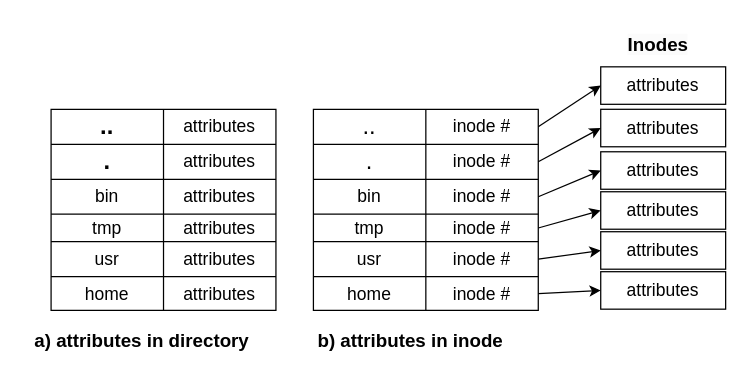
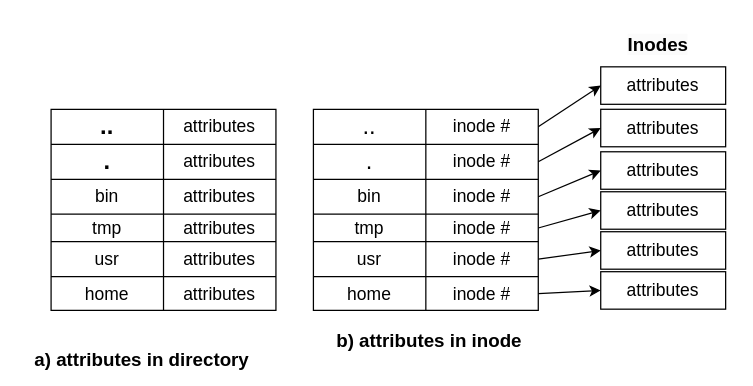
(144, 341) -> (144, 359)
(413, 341) -> (432, 341)
